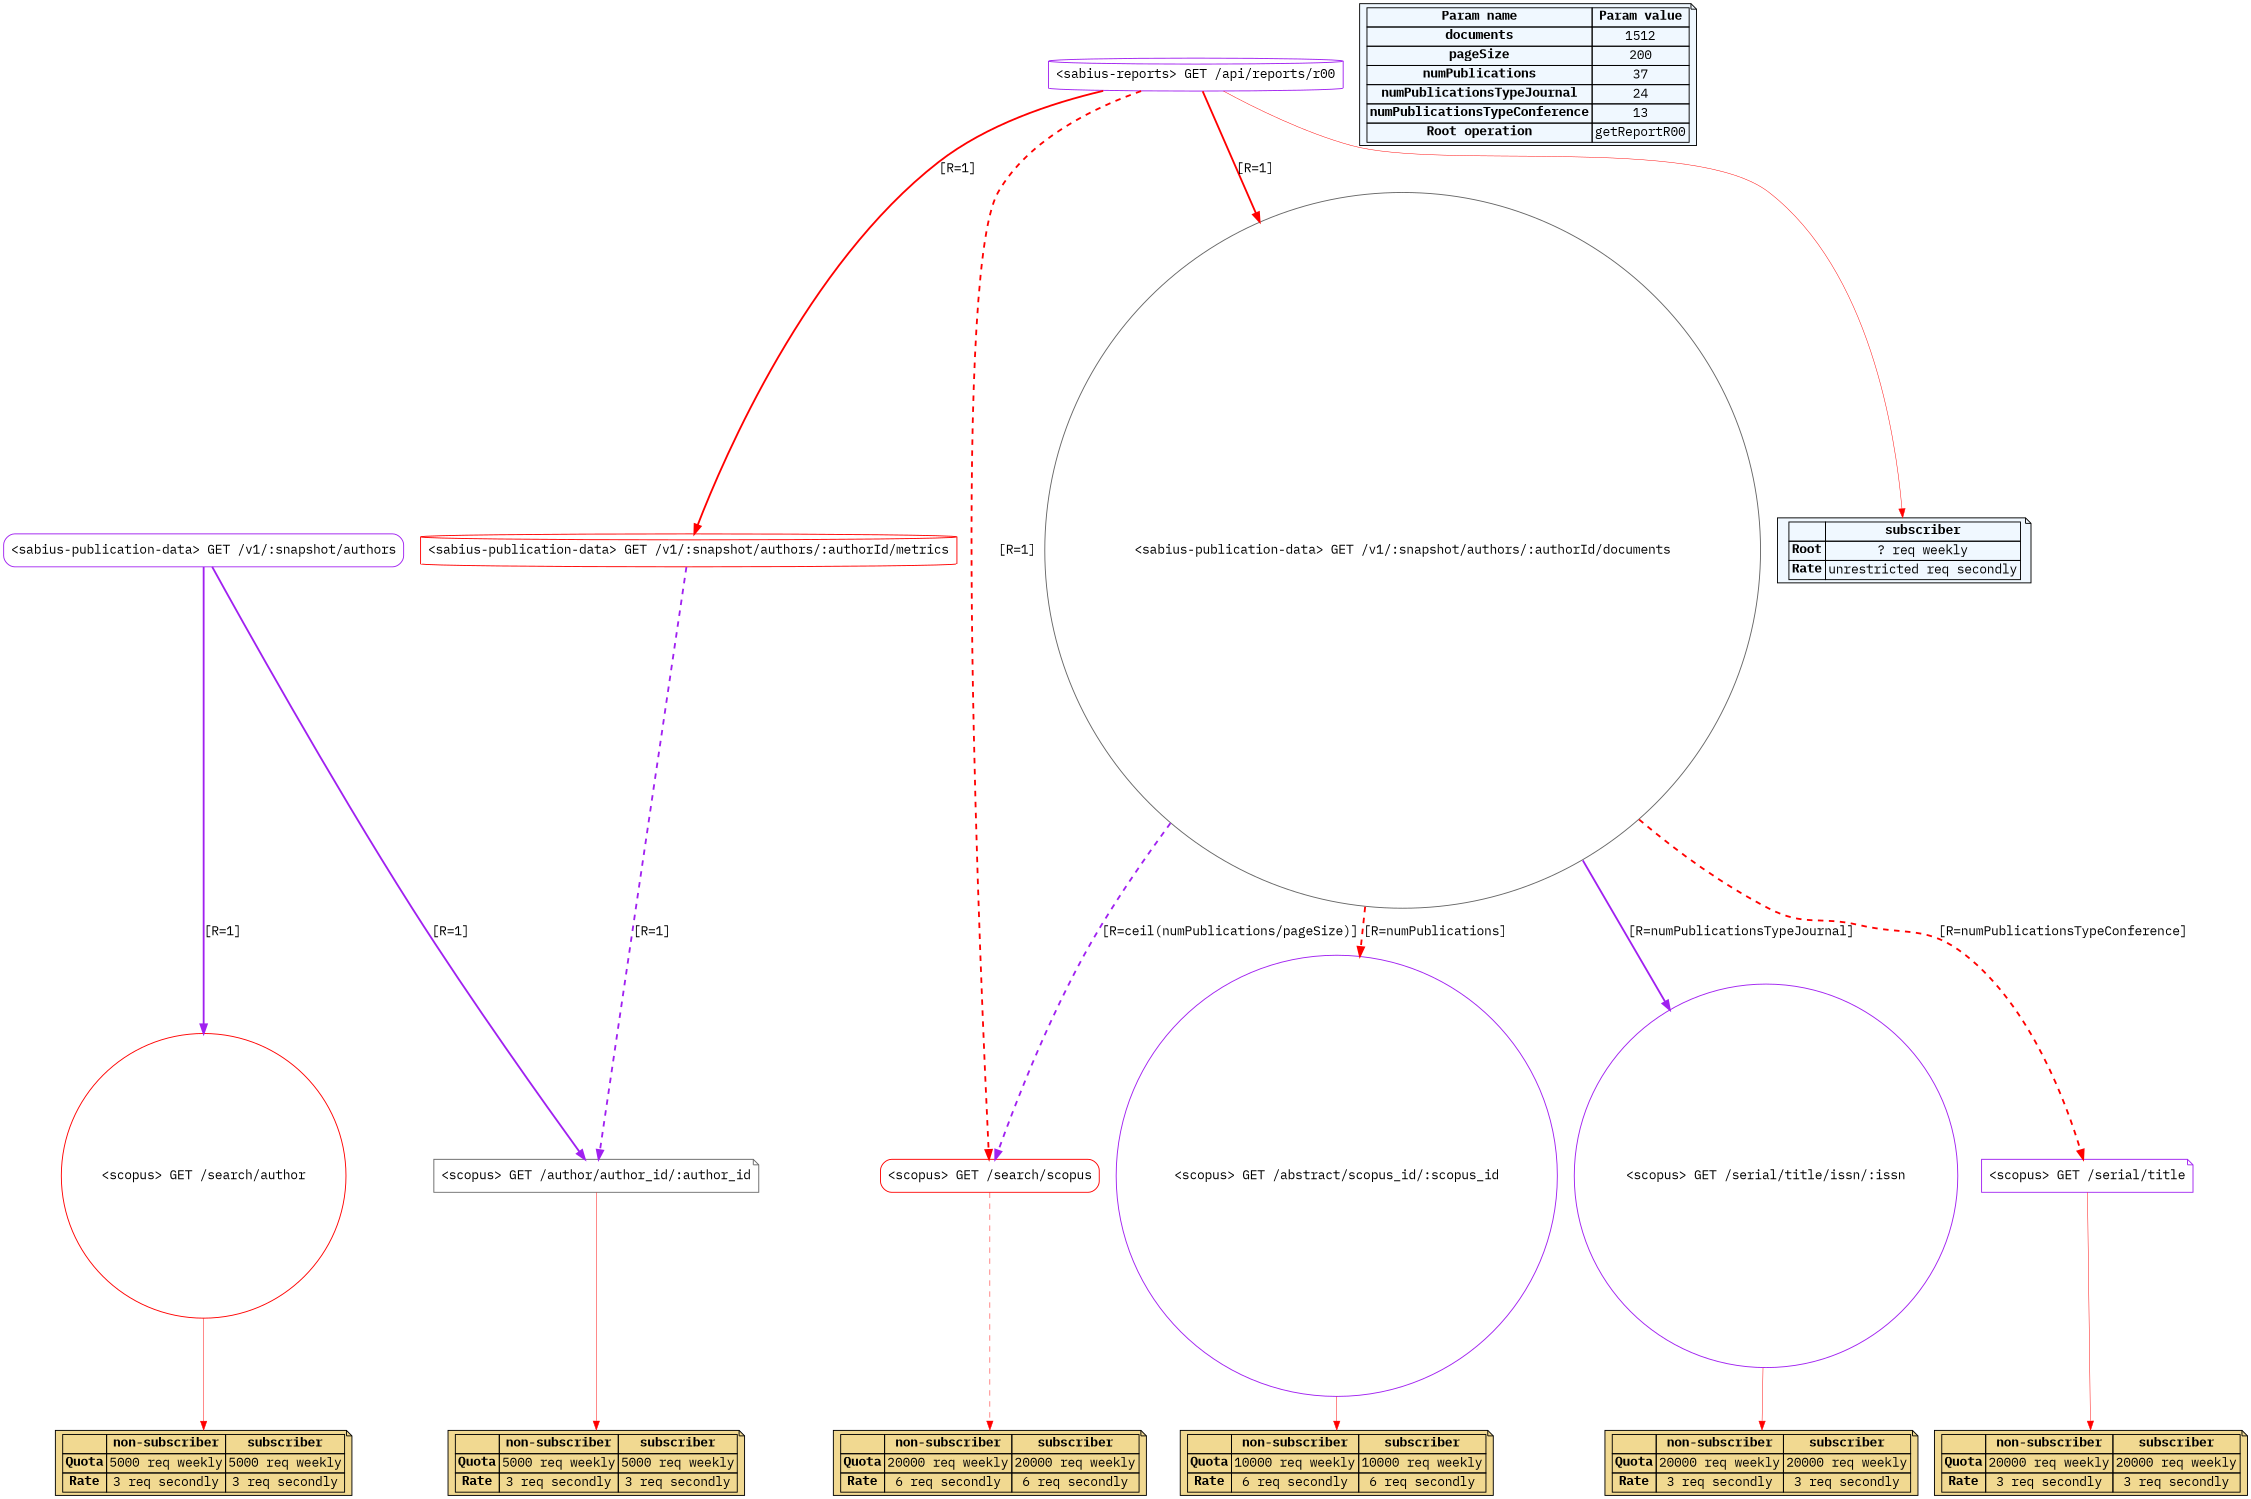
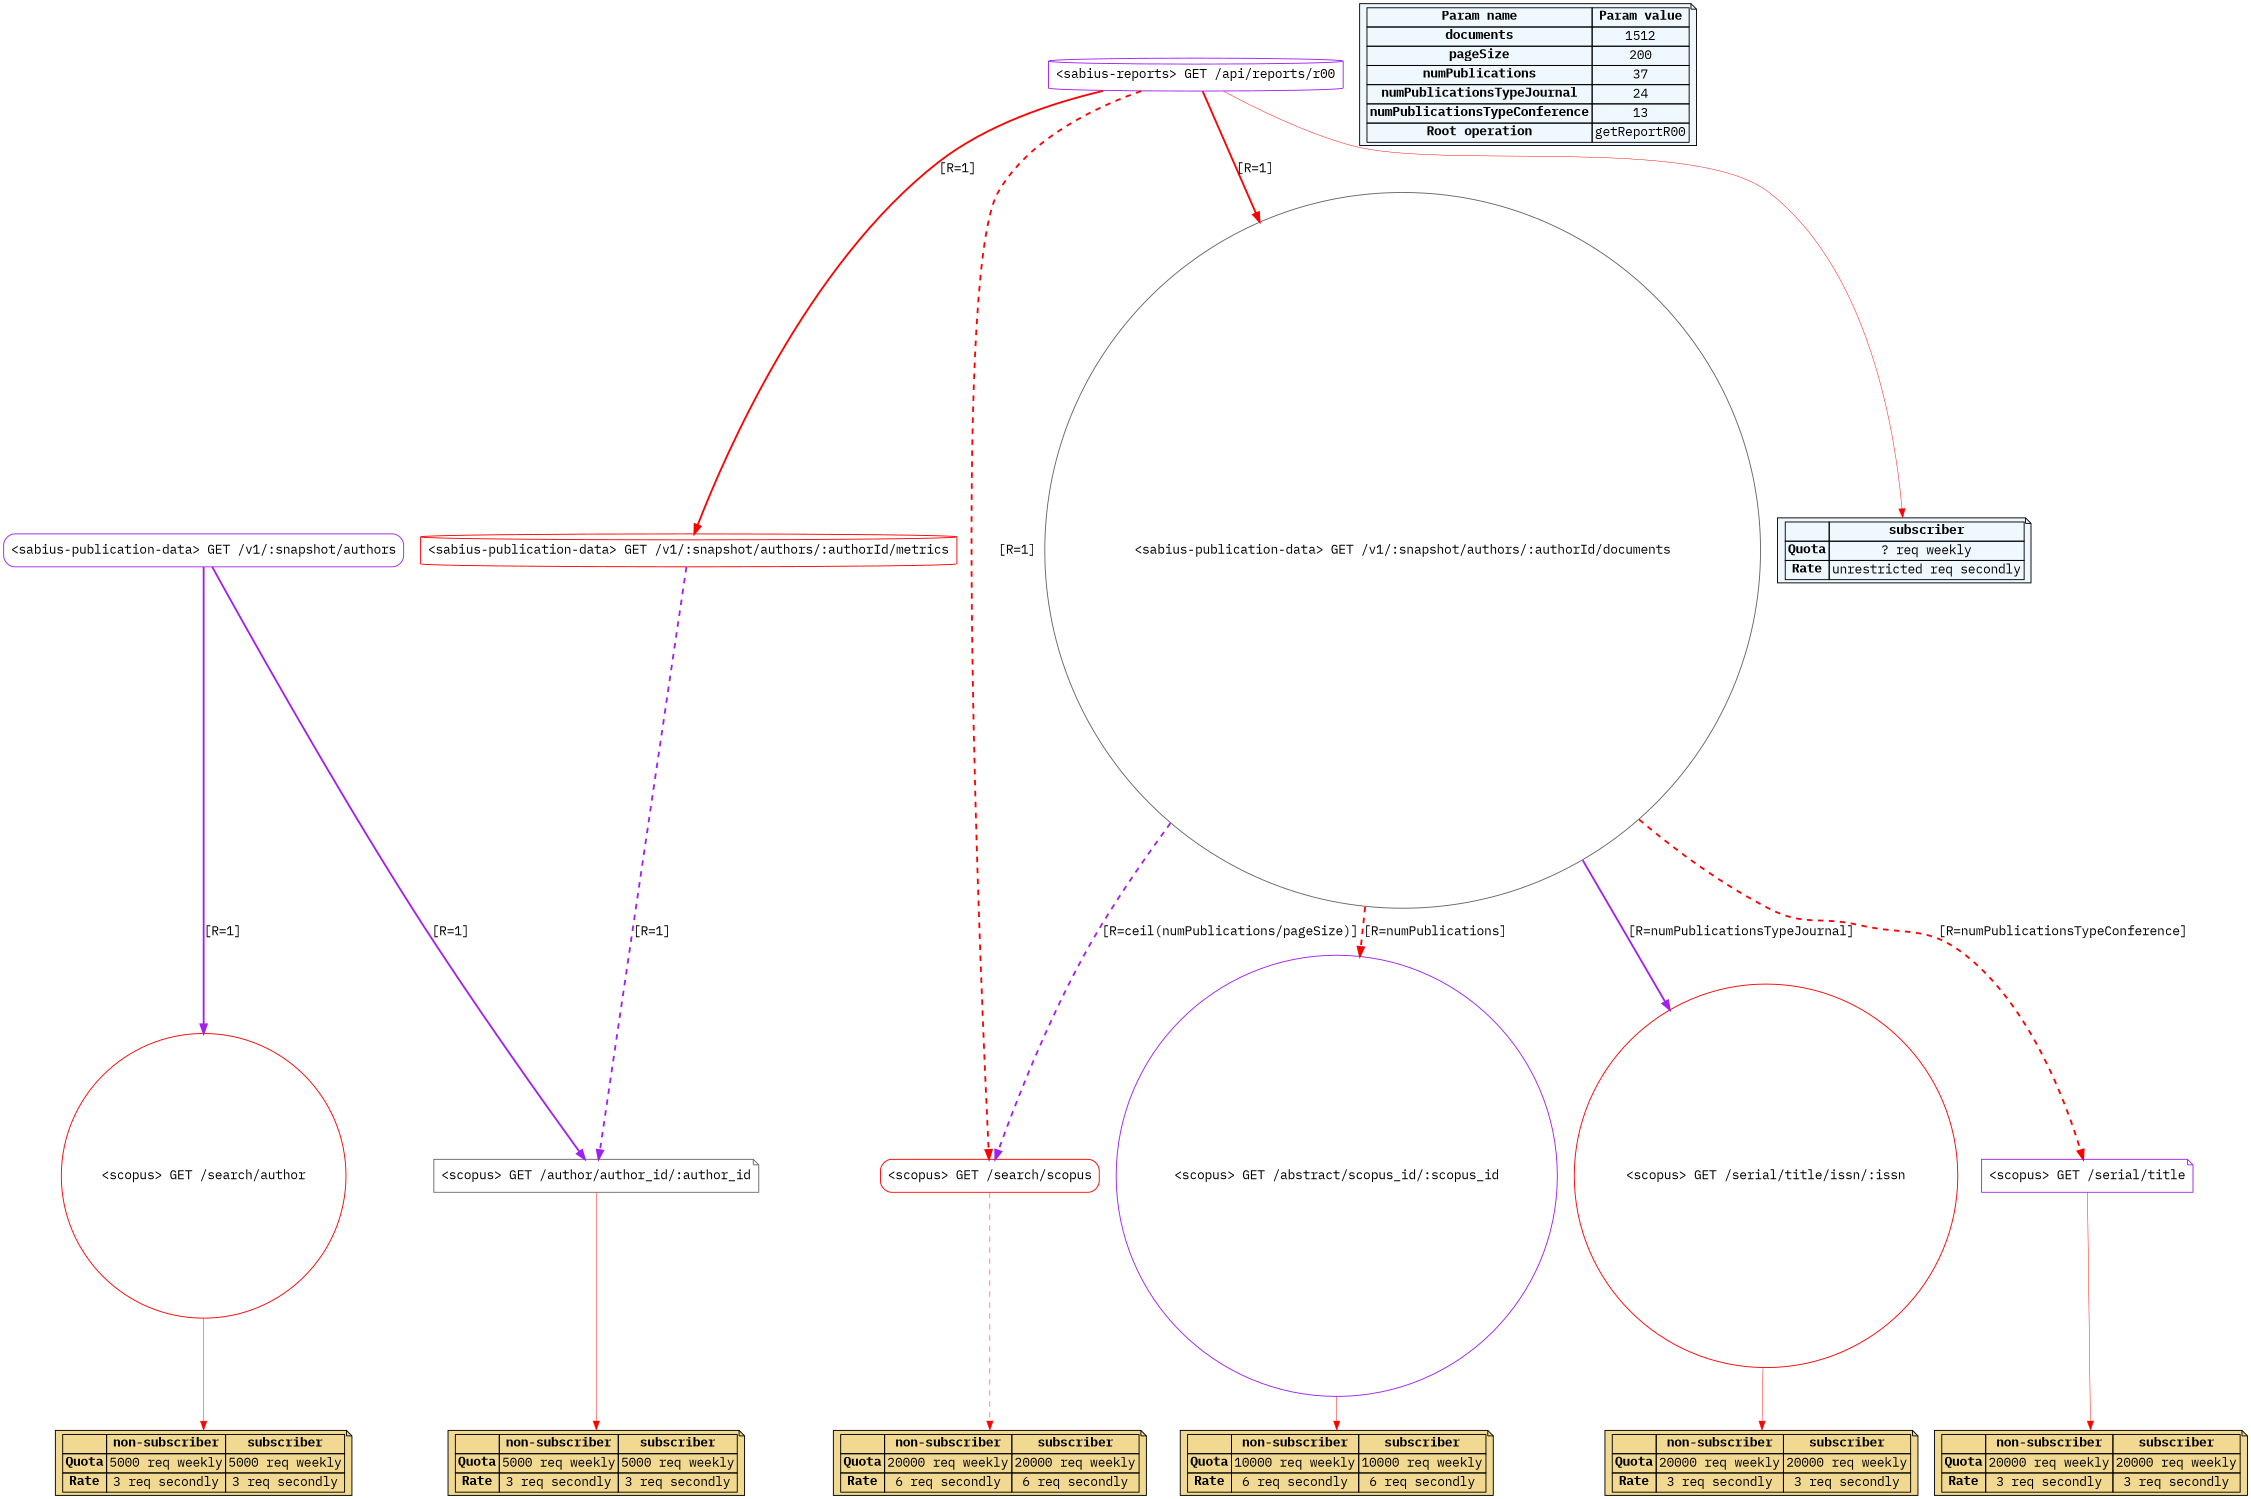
(1807, 549) -> (1807, 549)
(1766, 1176) -> (1766, 1176)
